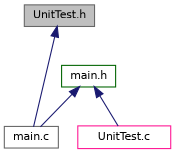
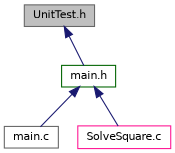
(44, 82) -> (77, 51)
(124, 137) -> (124, 137)
